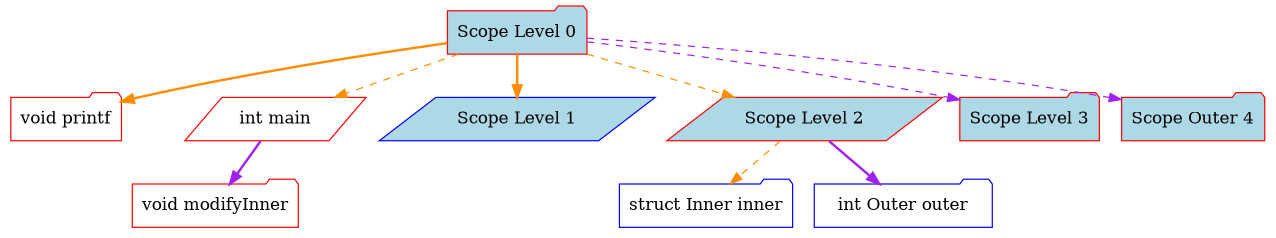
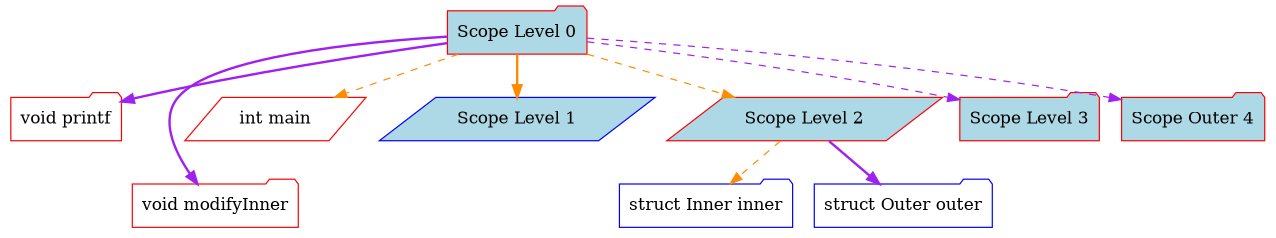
(290, 68) -> (290, 68)
(249, 157) -> (267, 59)
(903, 206) -> (903, 206)
